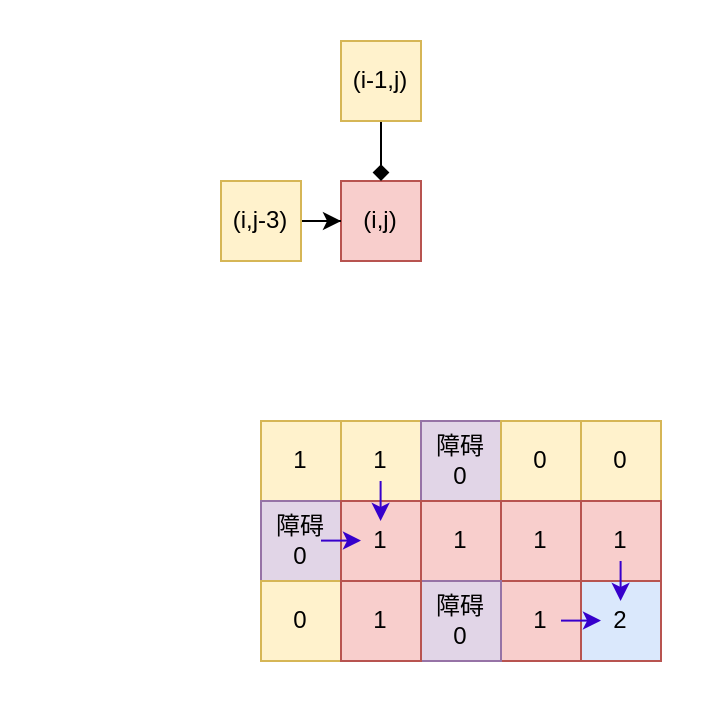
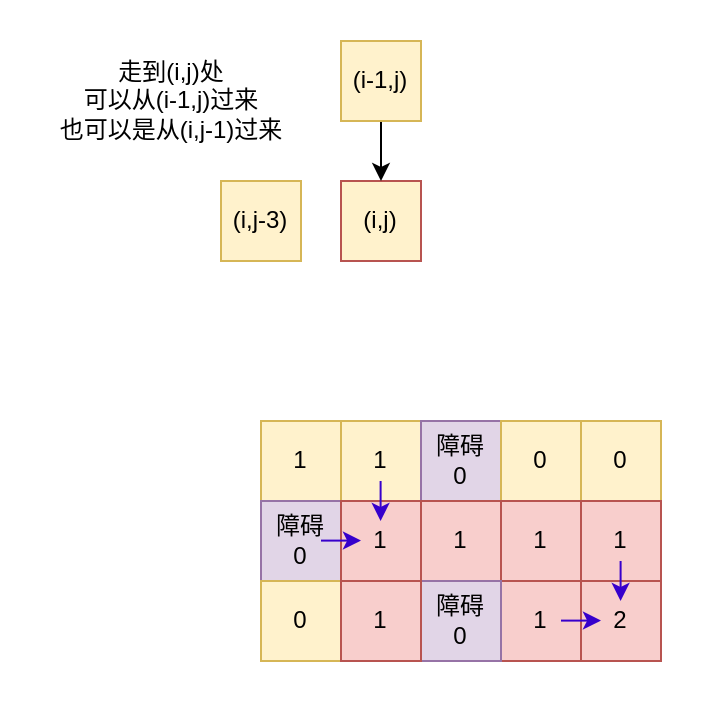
none -> (171, 101)
(381, 165) -> (381, 166)
(328, 221) -> none
(381, 221) -> (381, 221)
(621, 621) -> (621, 621)
